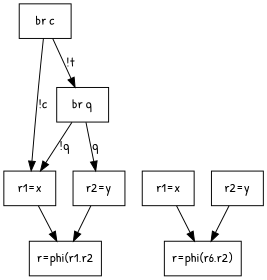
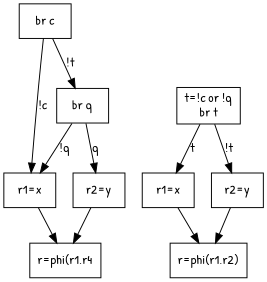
none -> (209, 106)
(65, 259) -> (65, 260)
(203, 259) -> (209, 260)
